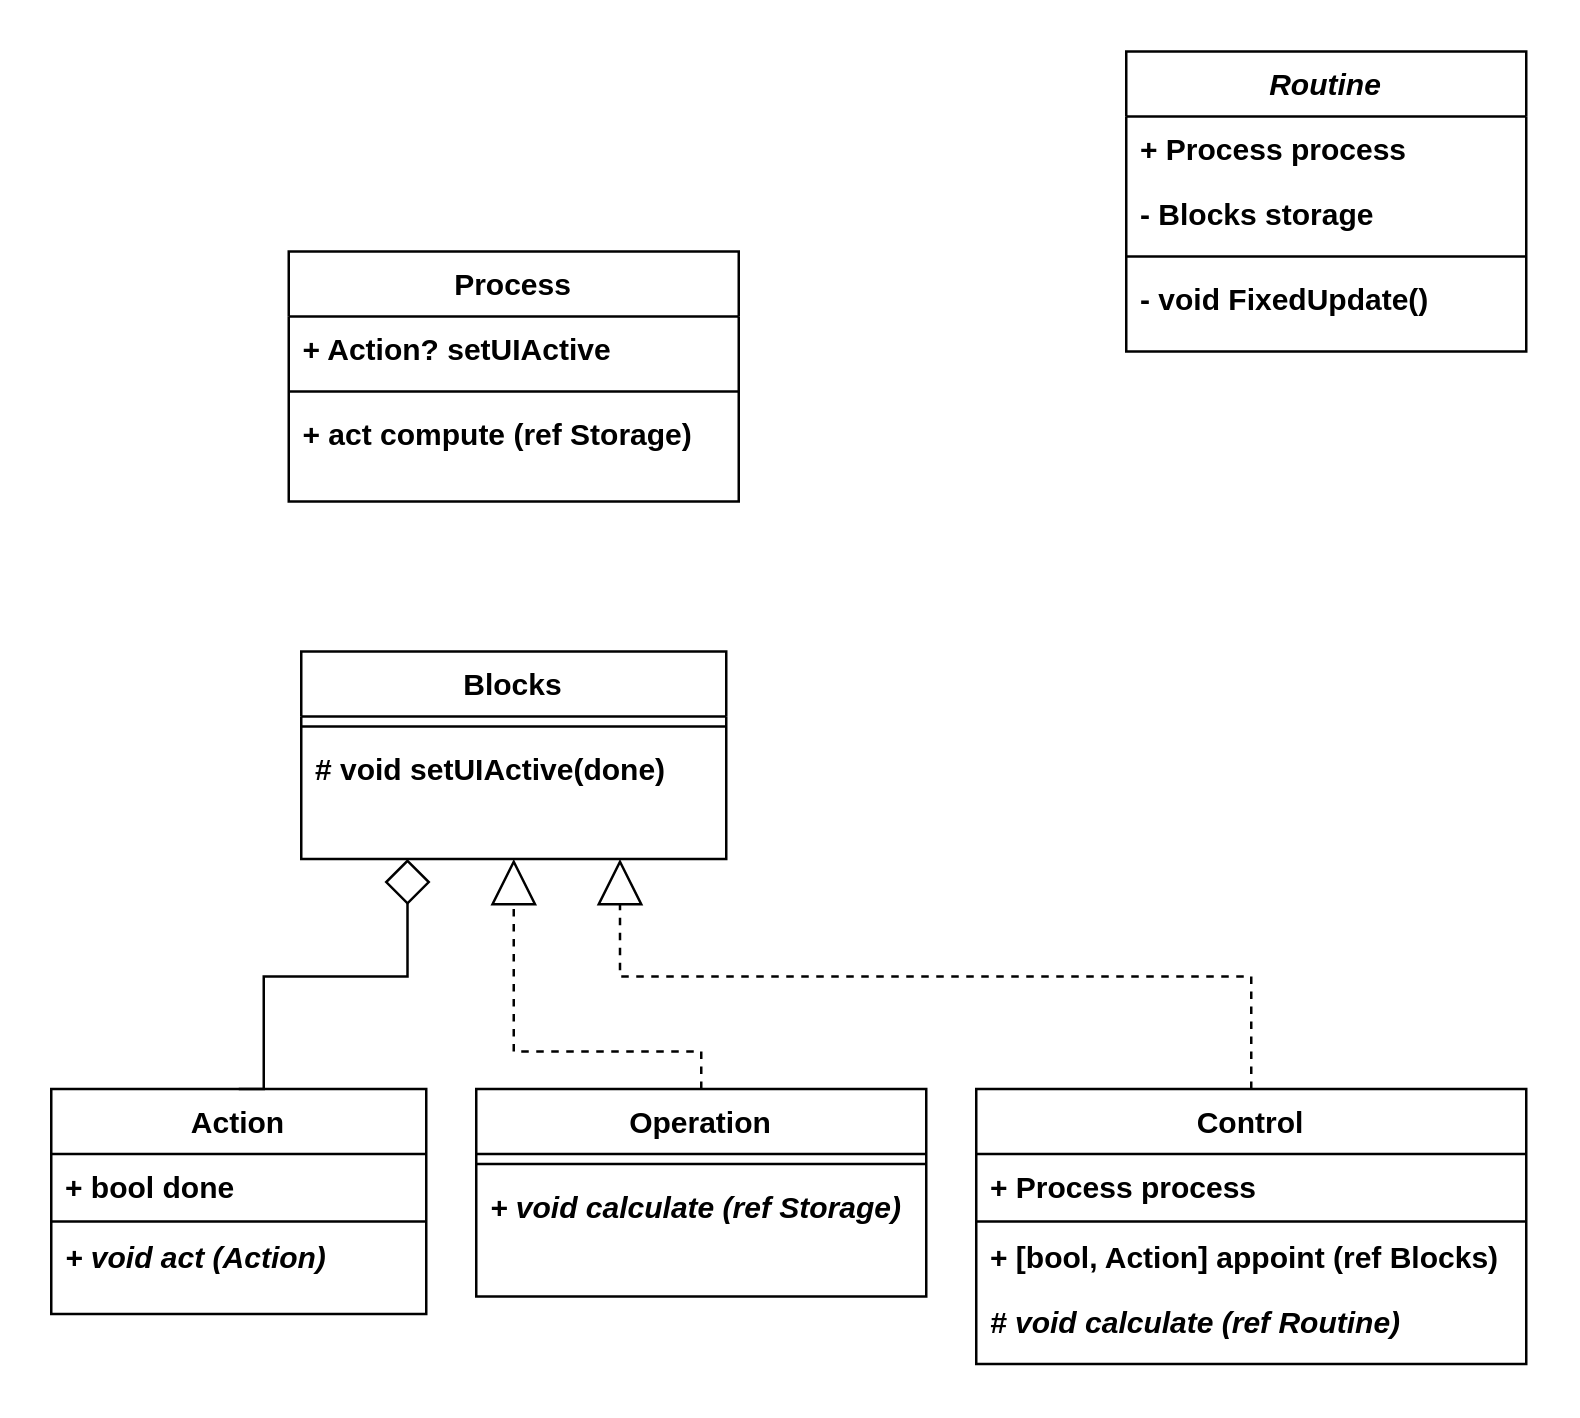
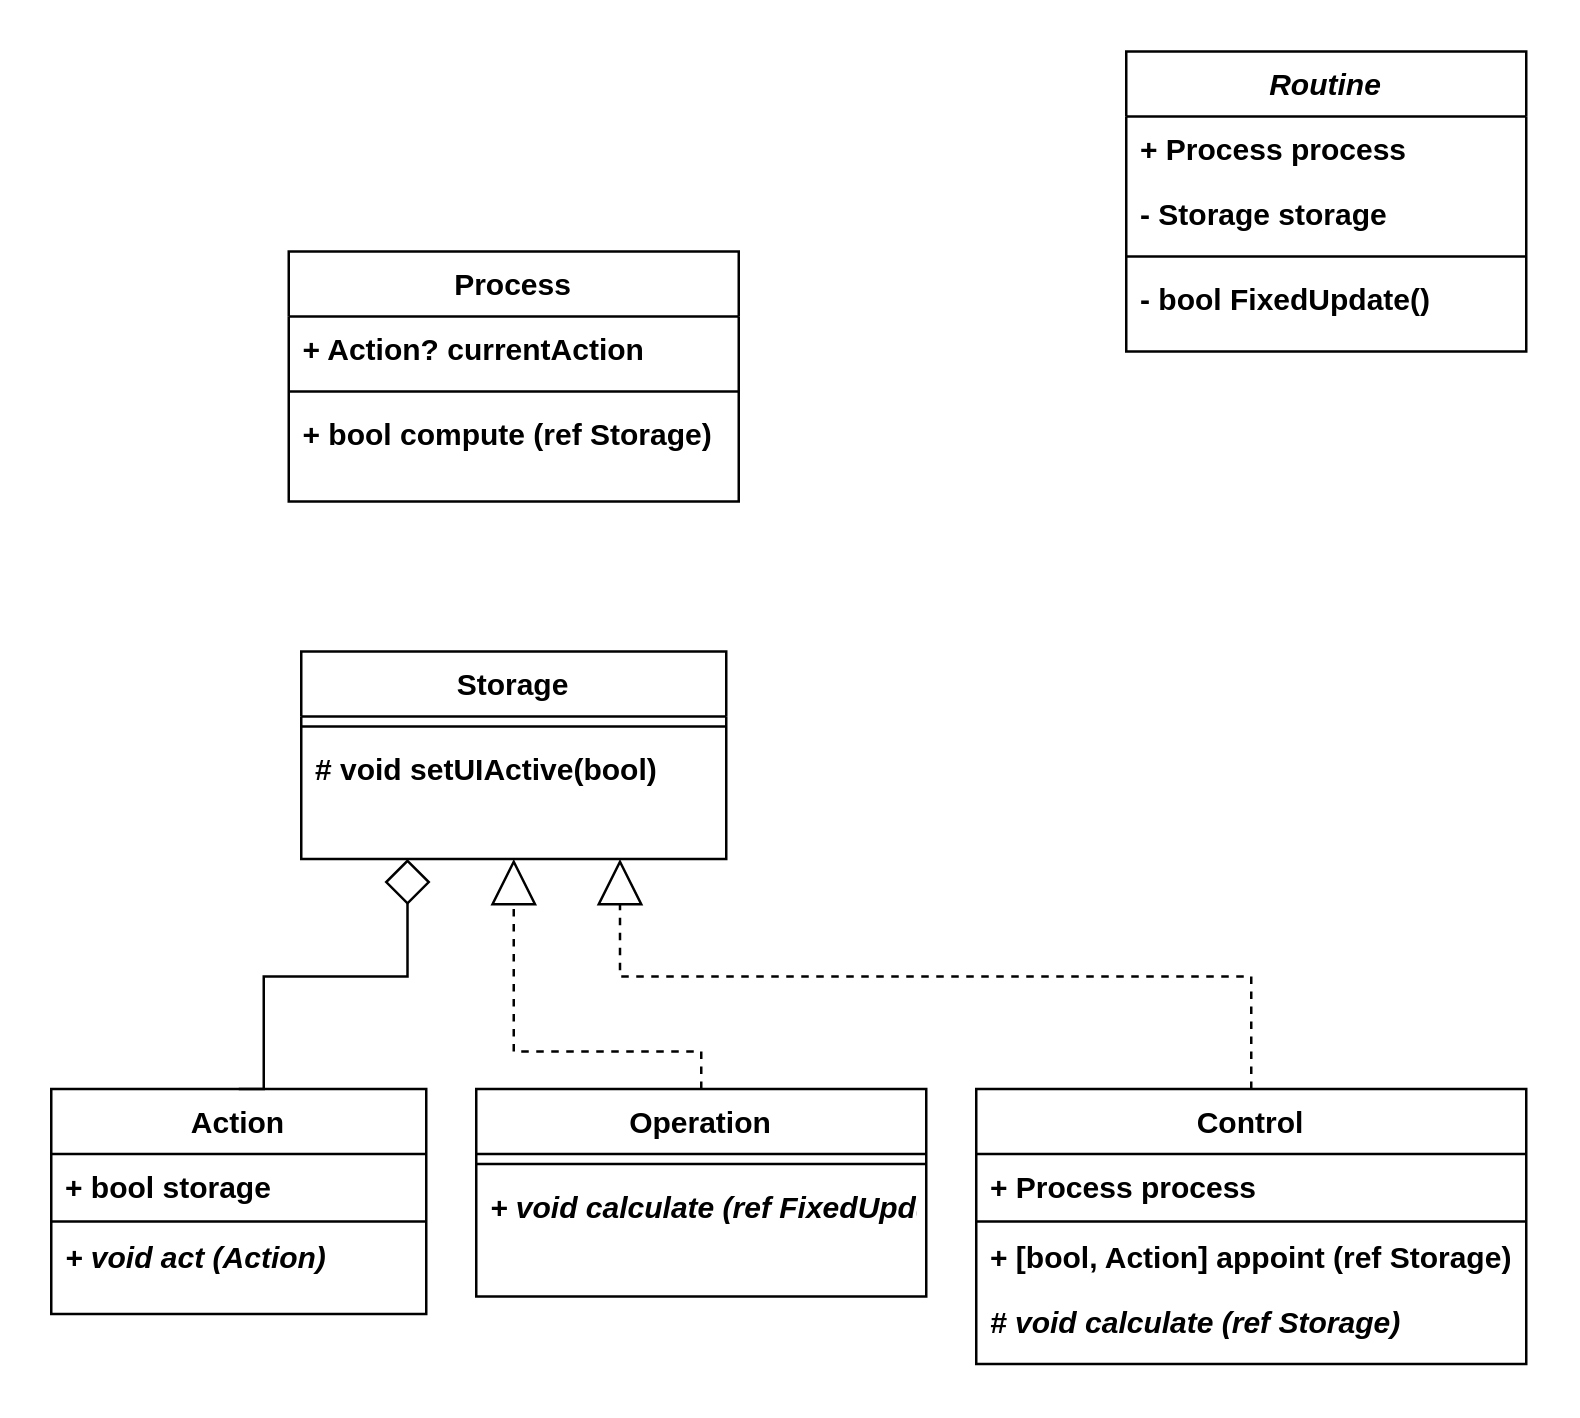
(1263, 215) -> (1275, 215)
(1292, 300) -> (1292, 300)
(463, 350) -> (480, 350)
(514, 435) -> (518, 435)
(513, 685) -> (513, 685)
(501, 770) -> (497, 770)
(146, 1188) -> (171, 1188)
(715, 1208) -> (744, 1208)
(1262, 1258) -> (1274, 1258)
(1211, 1323) -> (1215, 1323)
